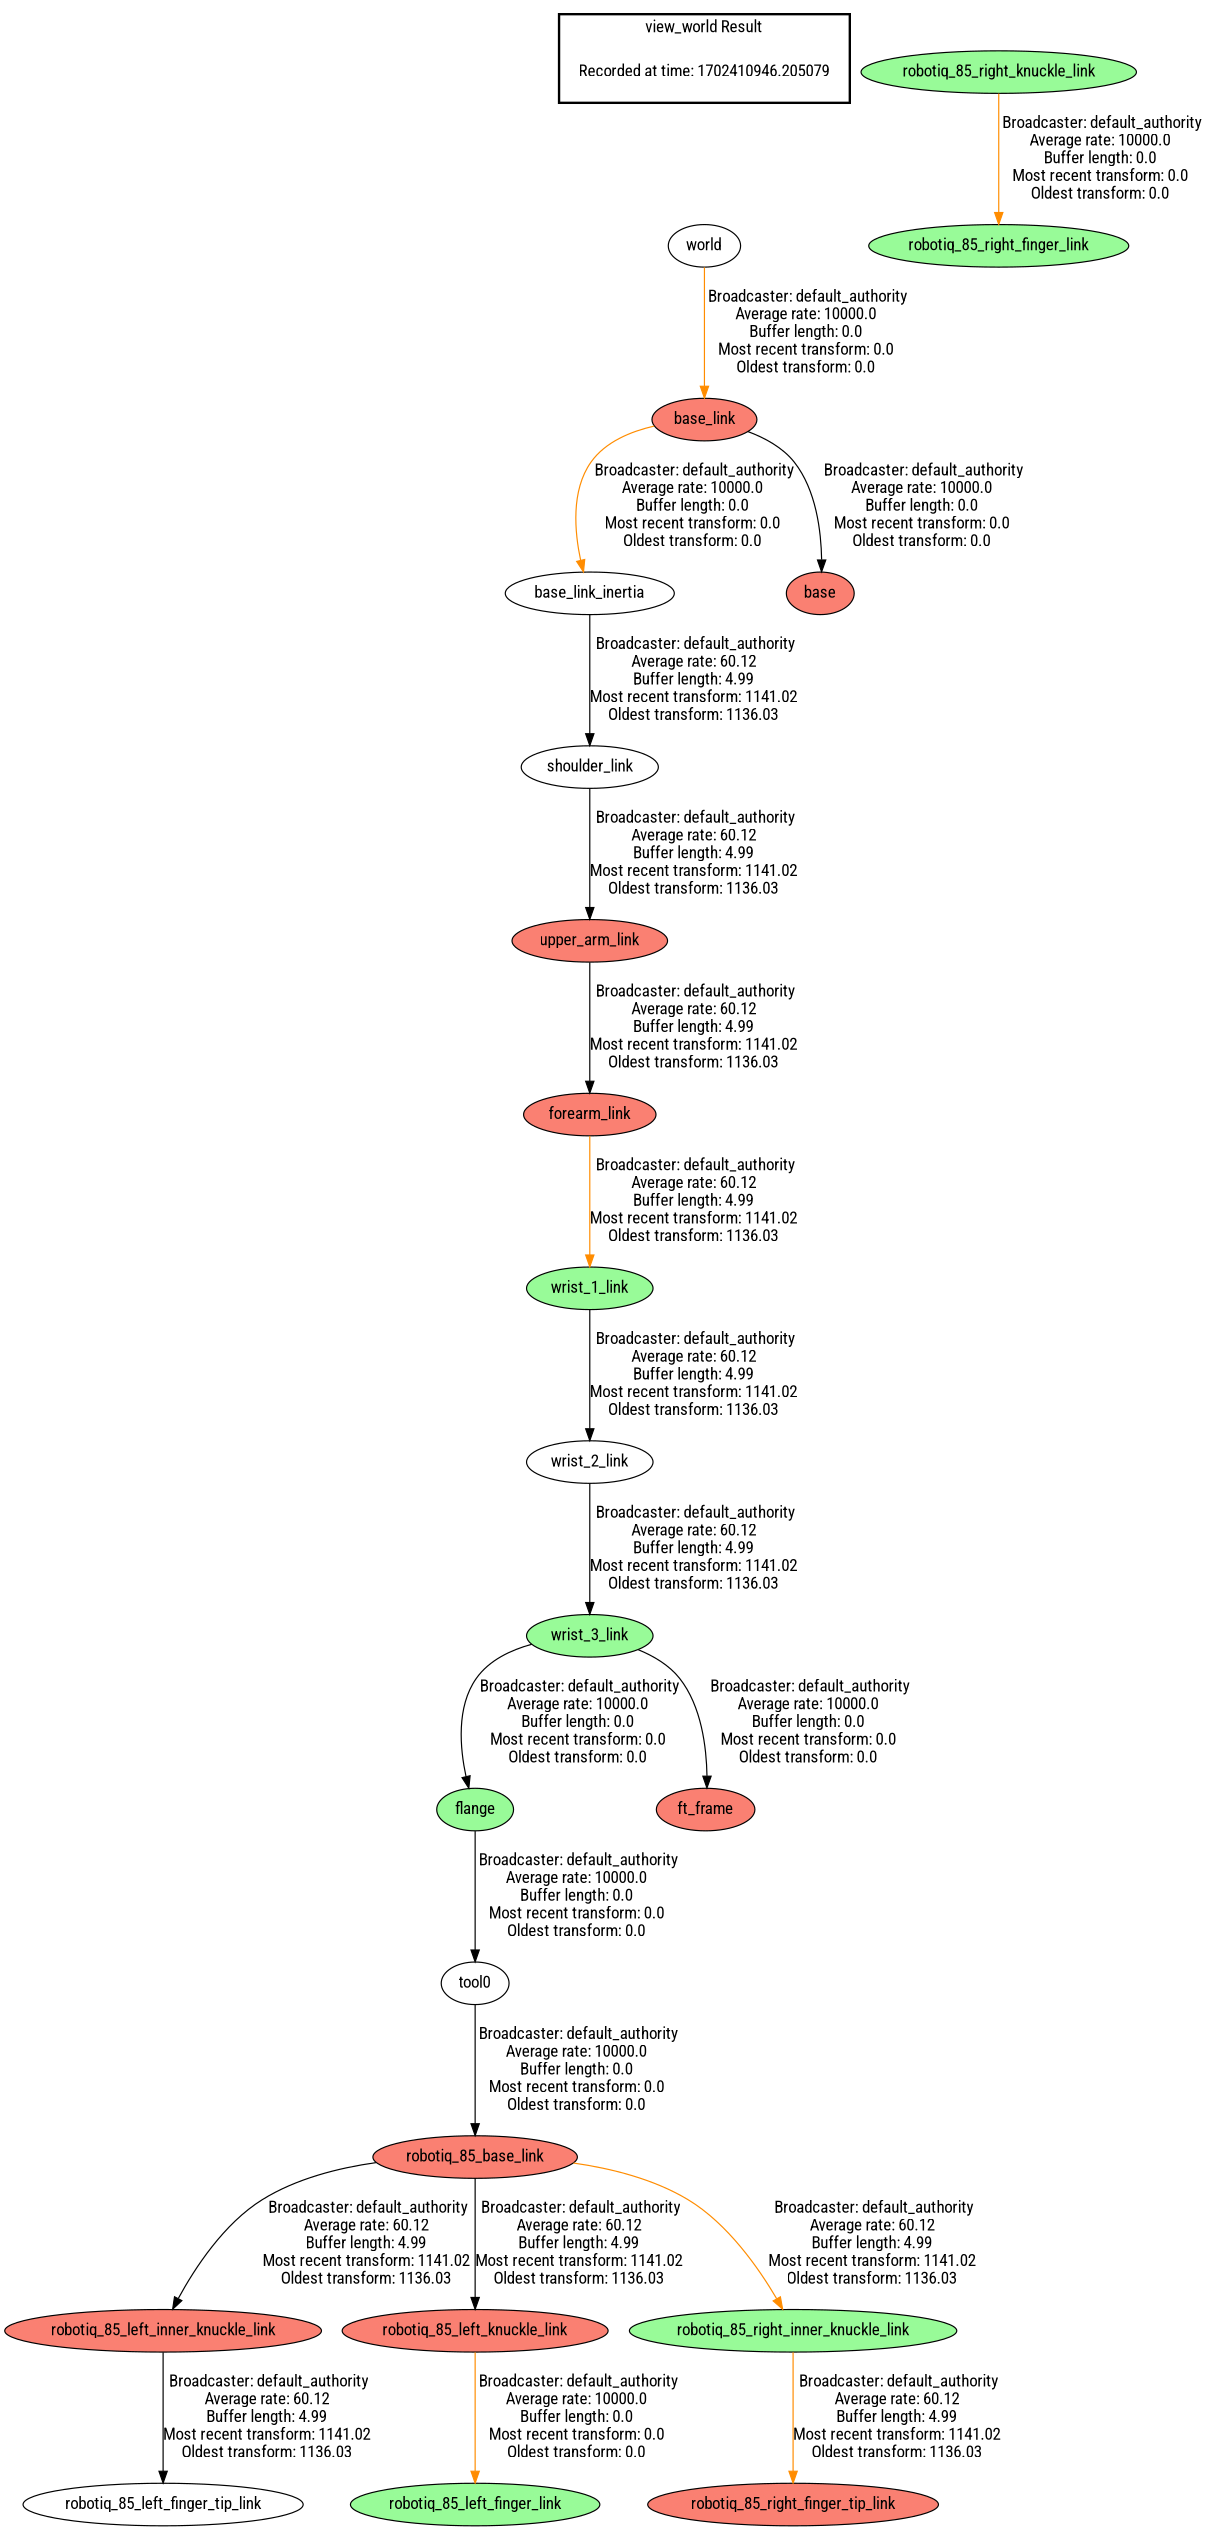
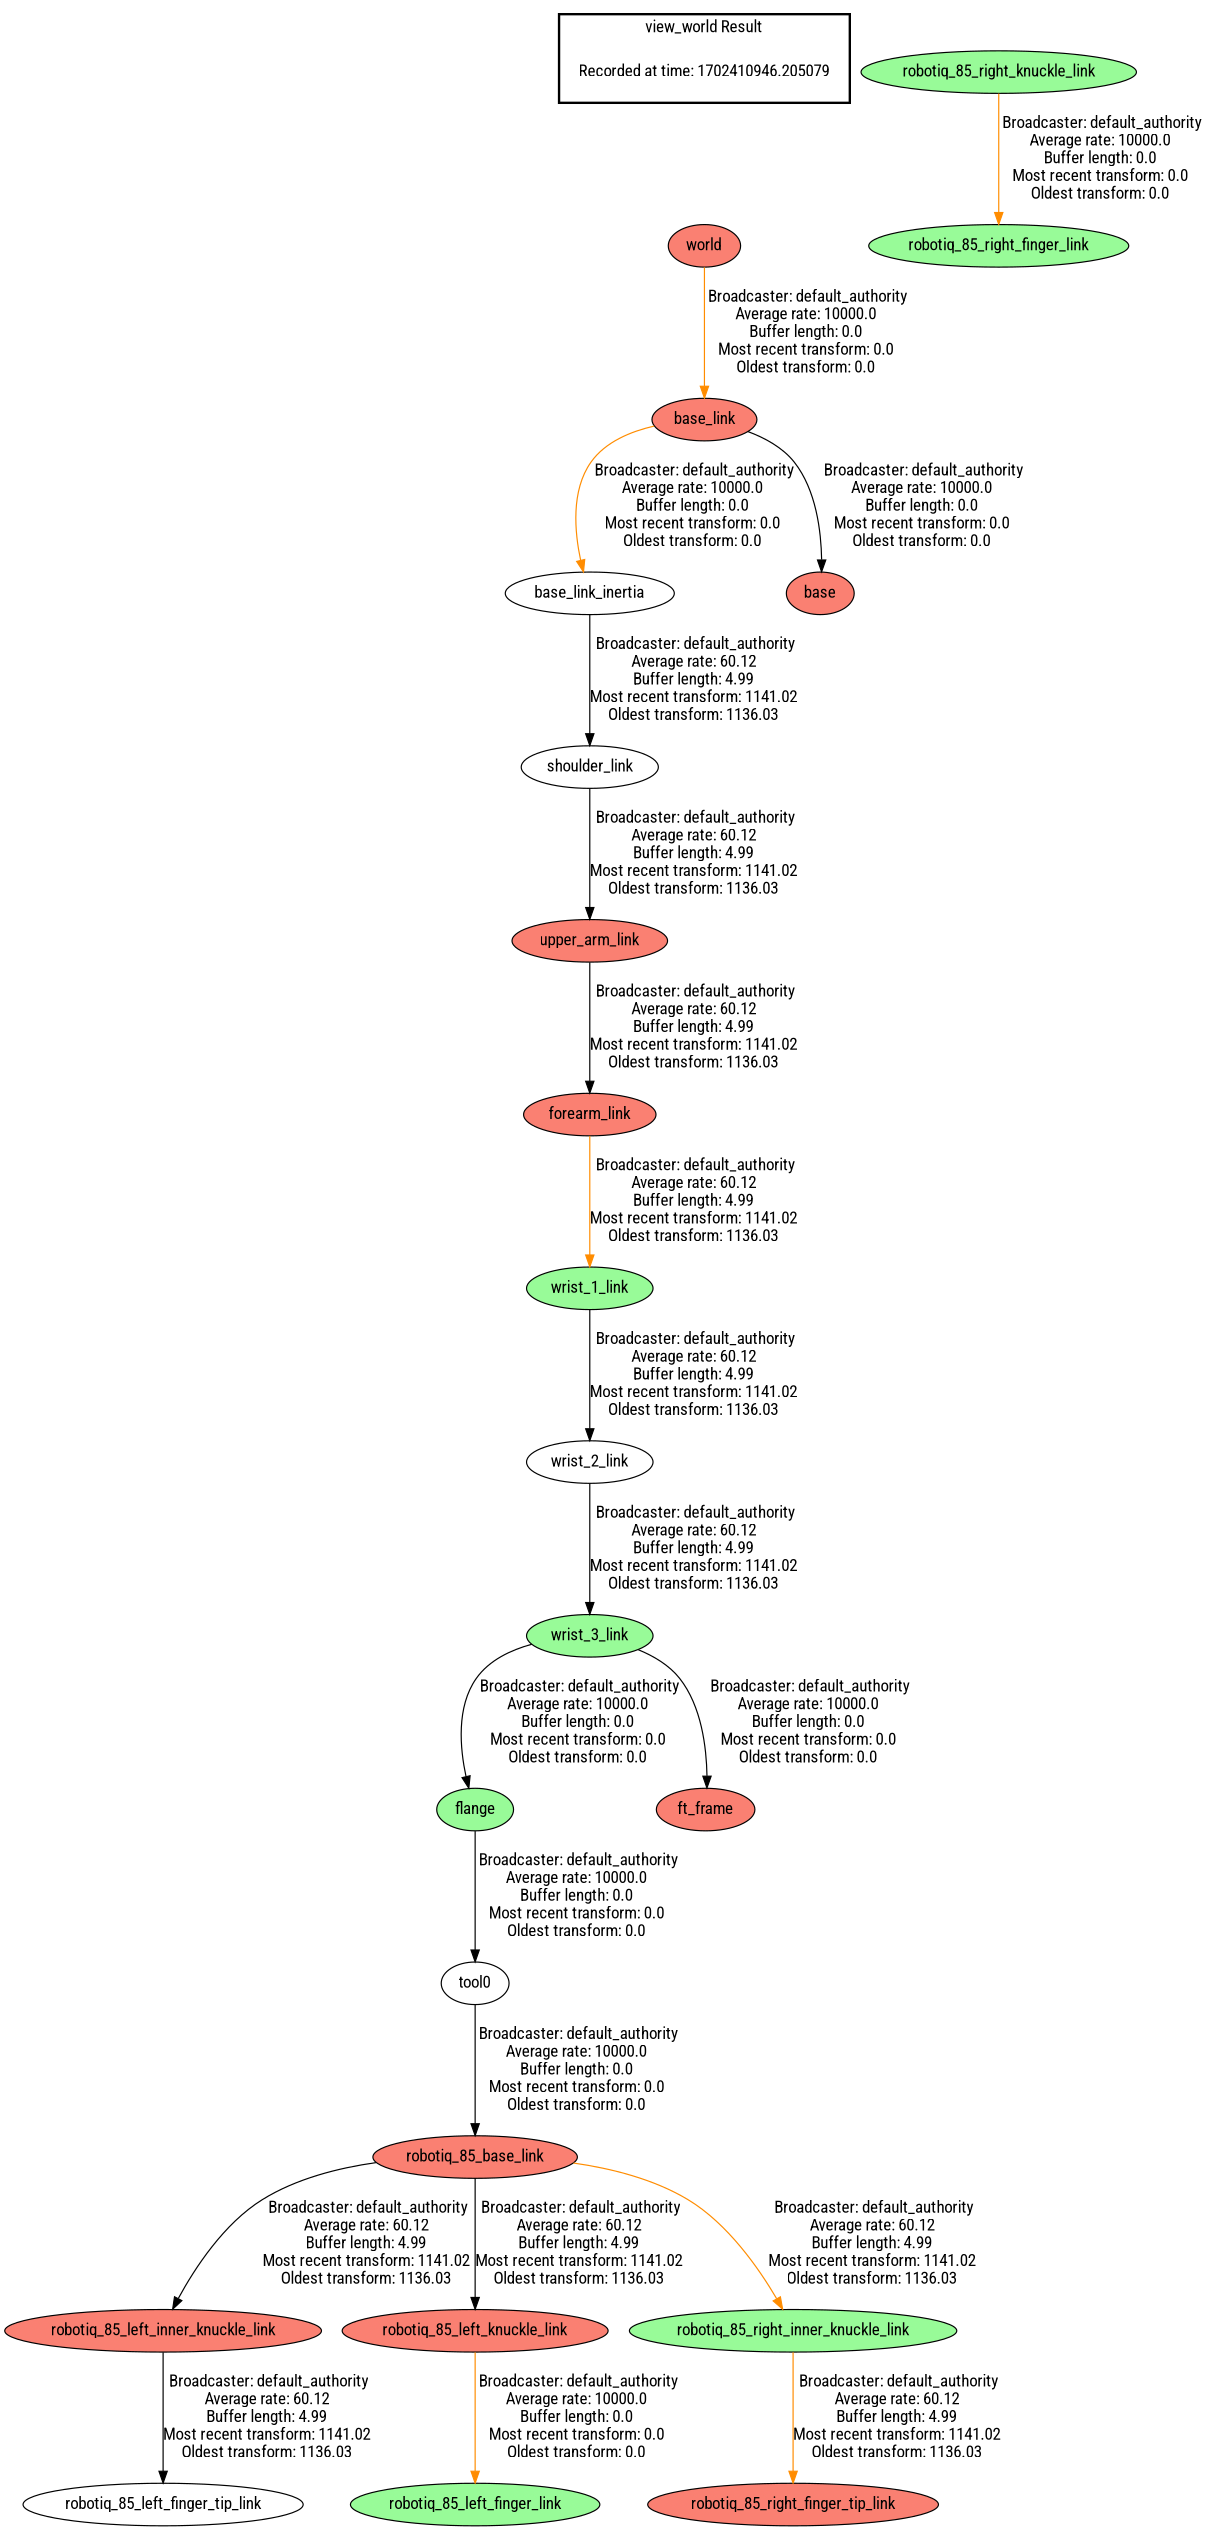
(704, 246) -> (704, 246)
